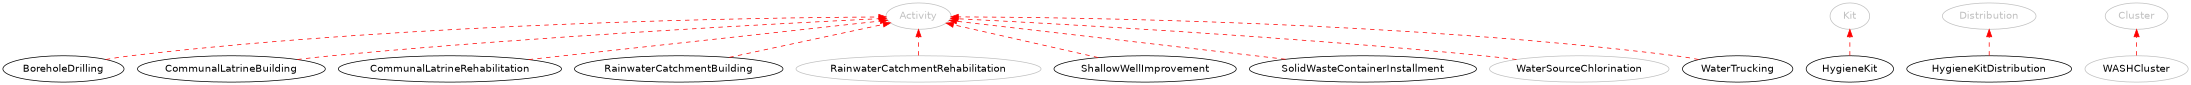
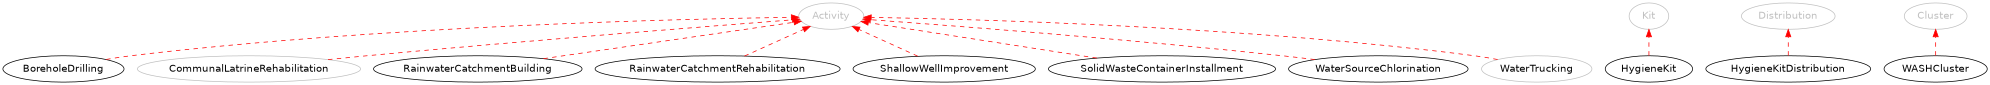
(231, 69) -> none
(450, 69) -> (249, 69)
(918, 69) -> (718, 69)
(1579, 69) -> (1378, 69)
(1738, 69) -> (1537, 69)
(2137, 69) -> (1936, 69)
